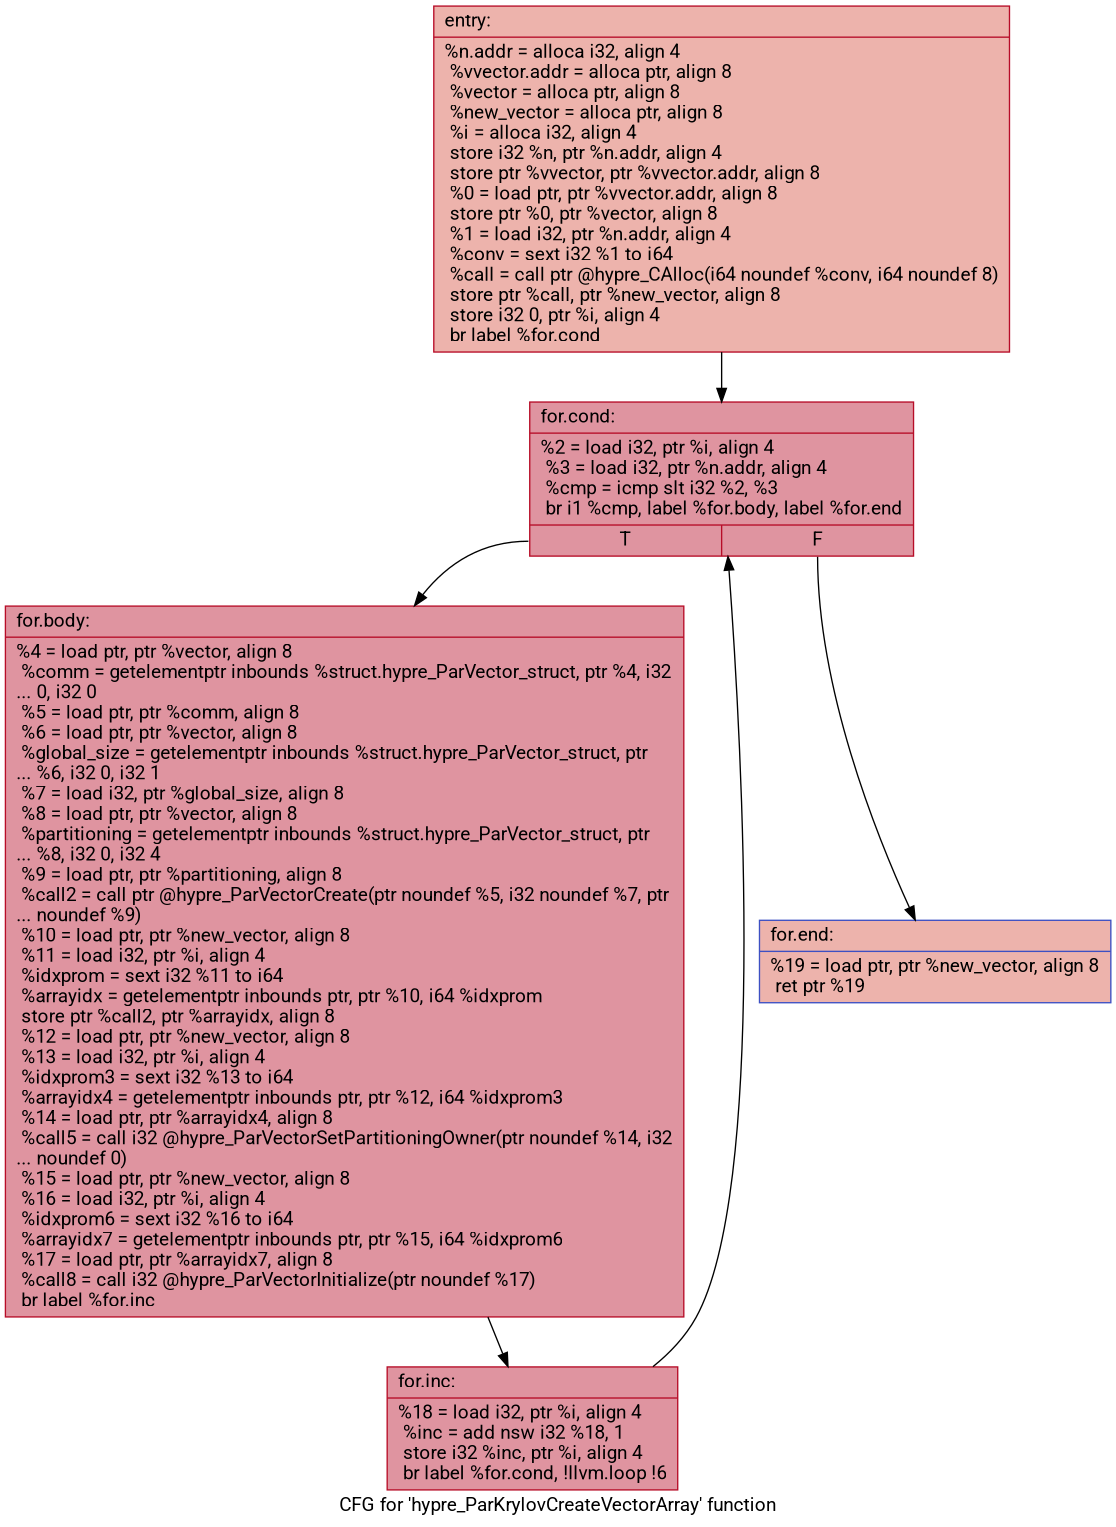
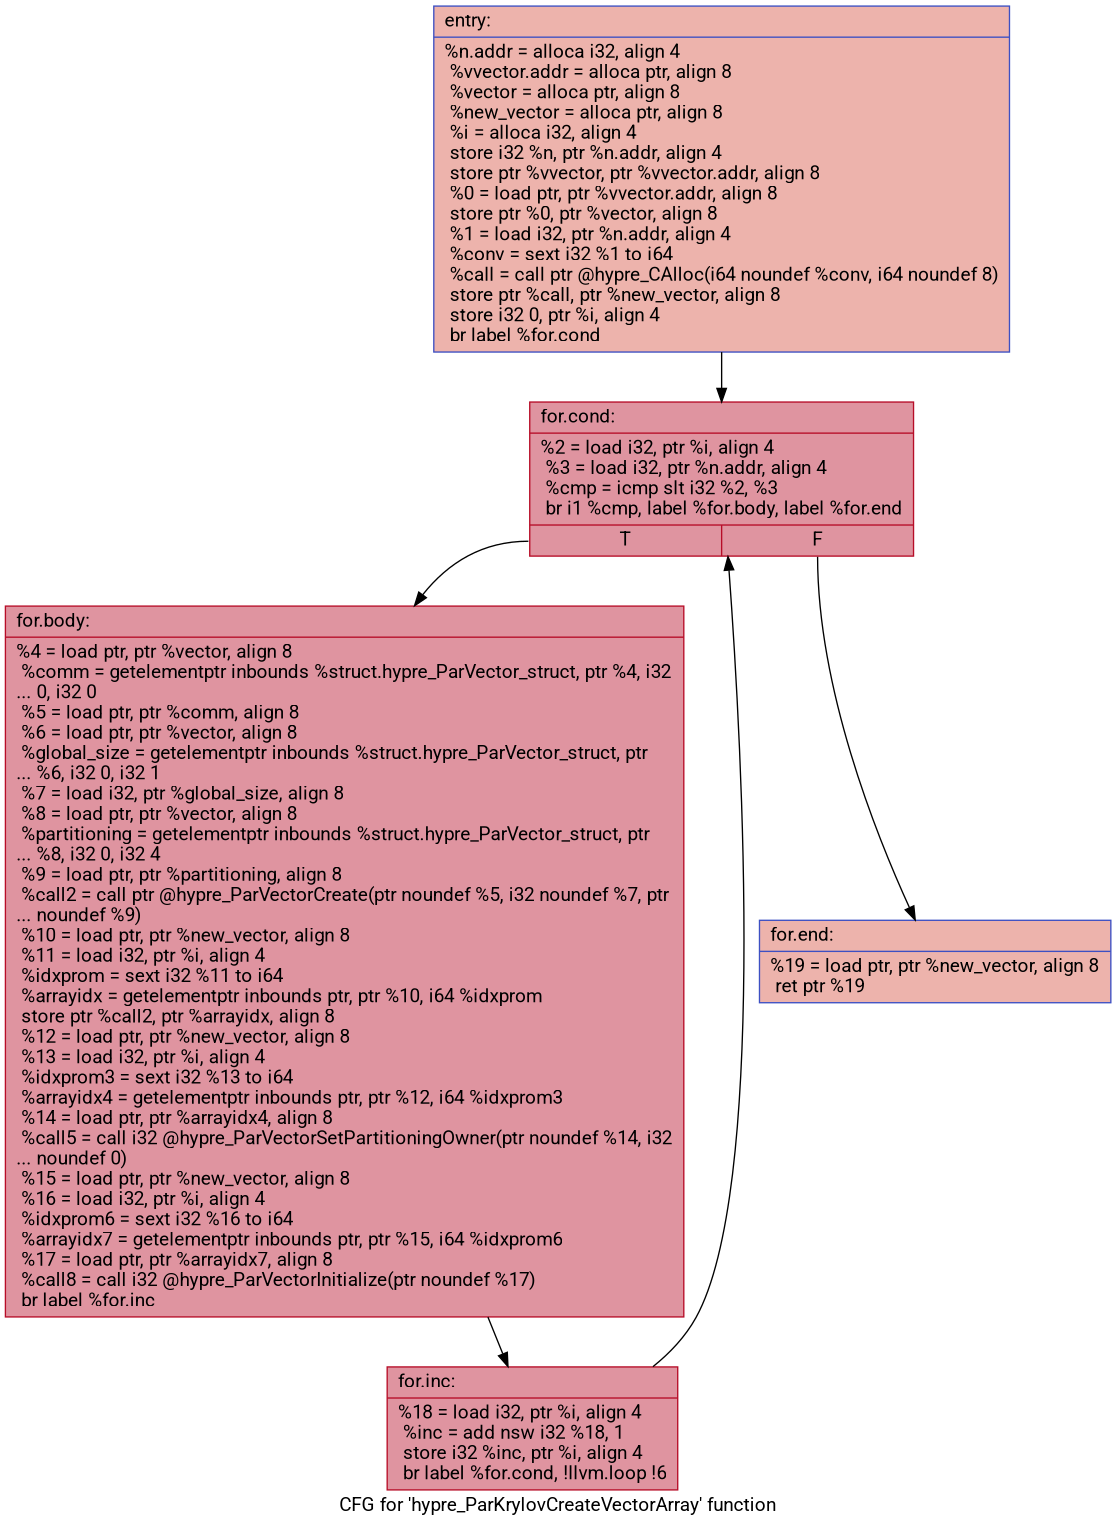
(722, 179) -> (722, 179)
